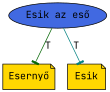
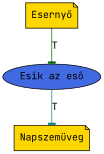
(44, 44) -> (52, 44)
(87, 77) -> (52, 138)
